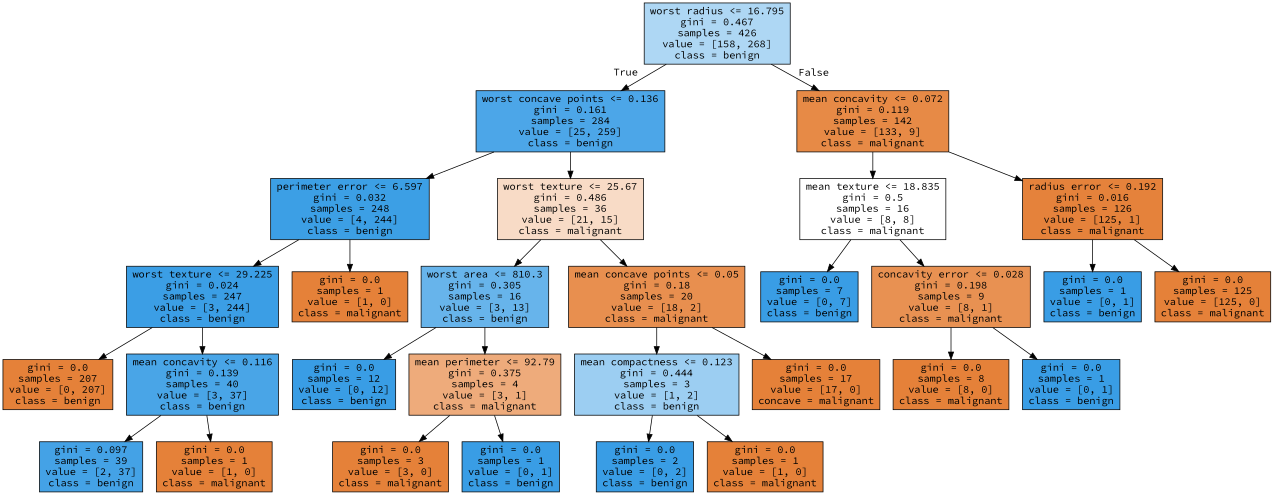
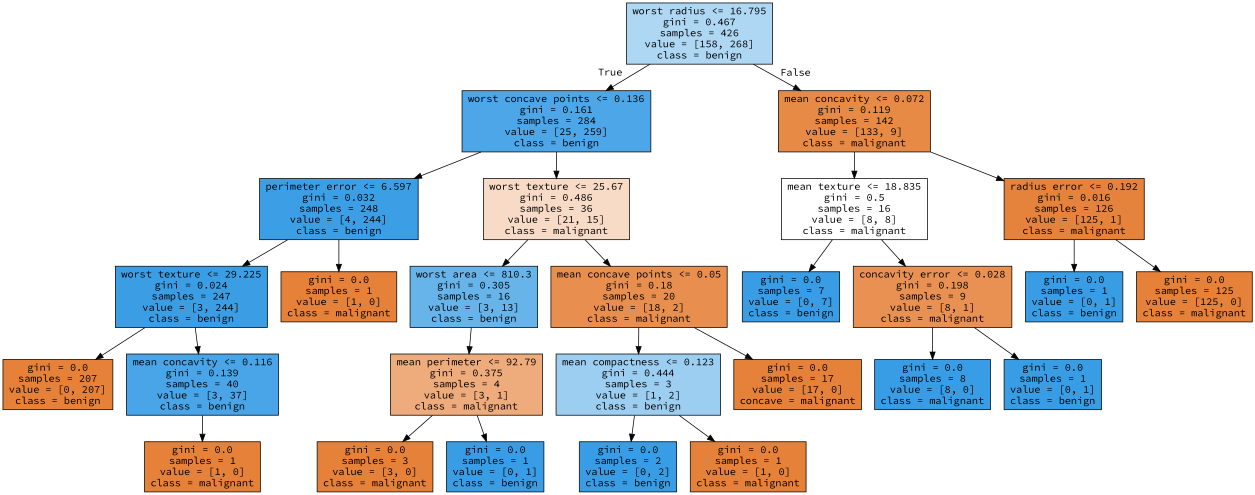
(344, 385) -> none
(951, 385) -> (933, 385)
(91, 467) -> none
